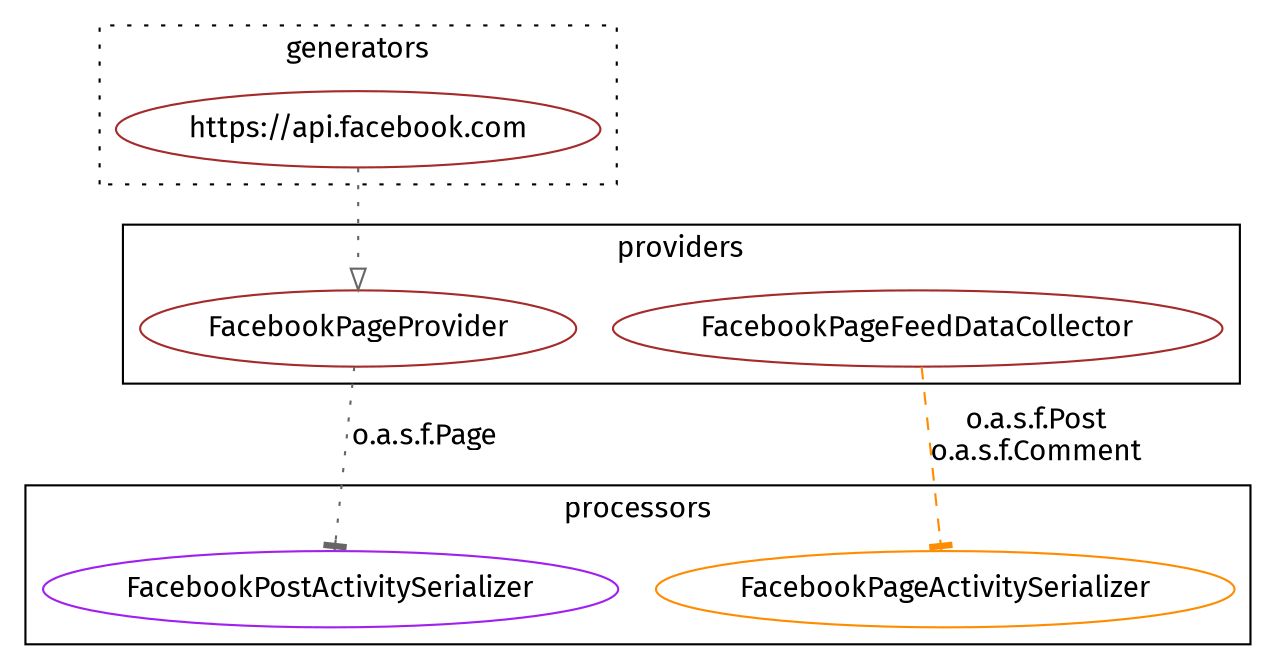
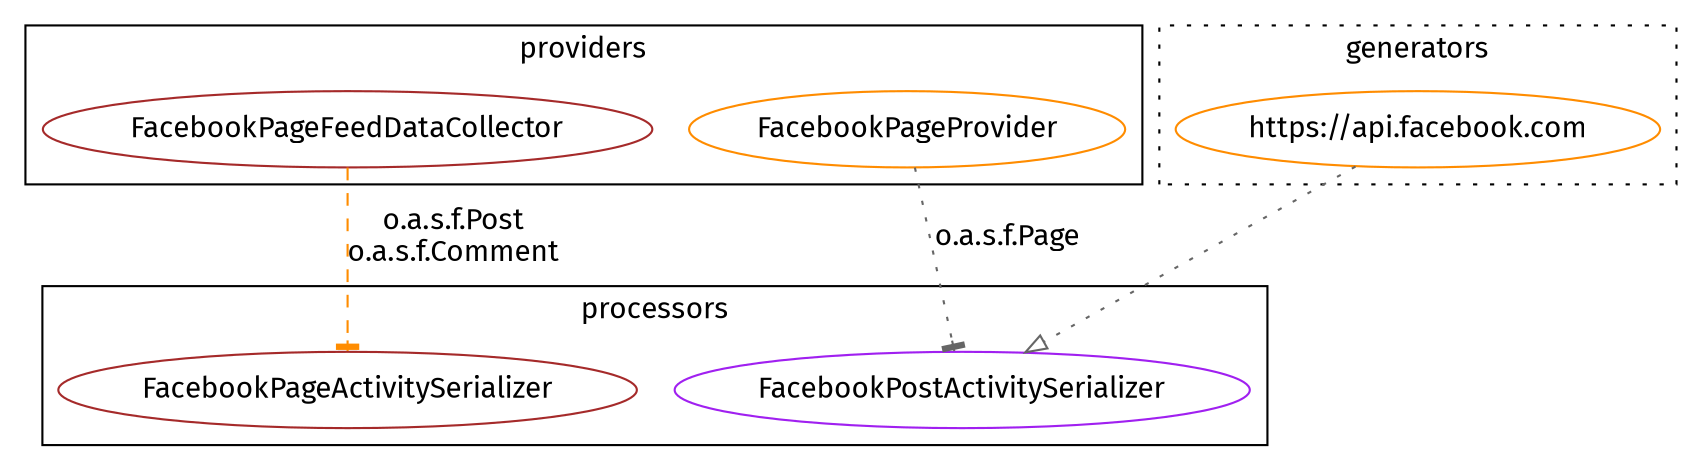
(358, 129) -> (1418, 129)
(358, 210) -> (1200, 254)
(358, 329) -> (907, 129)
(945, 589) -> (348, 390)
